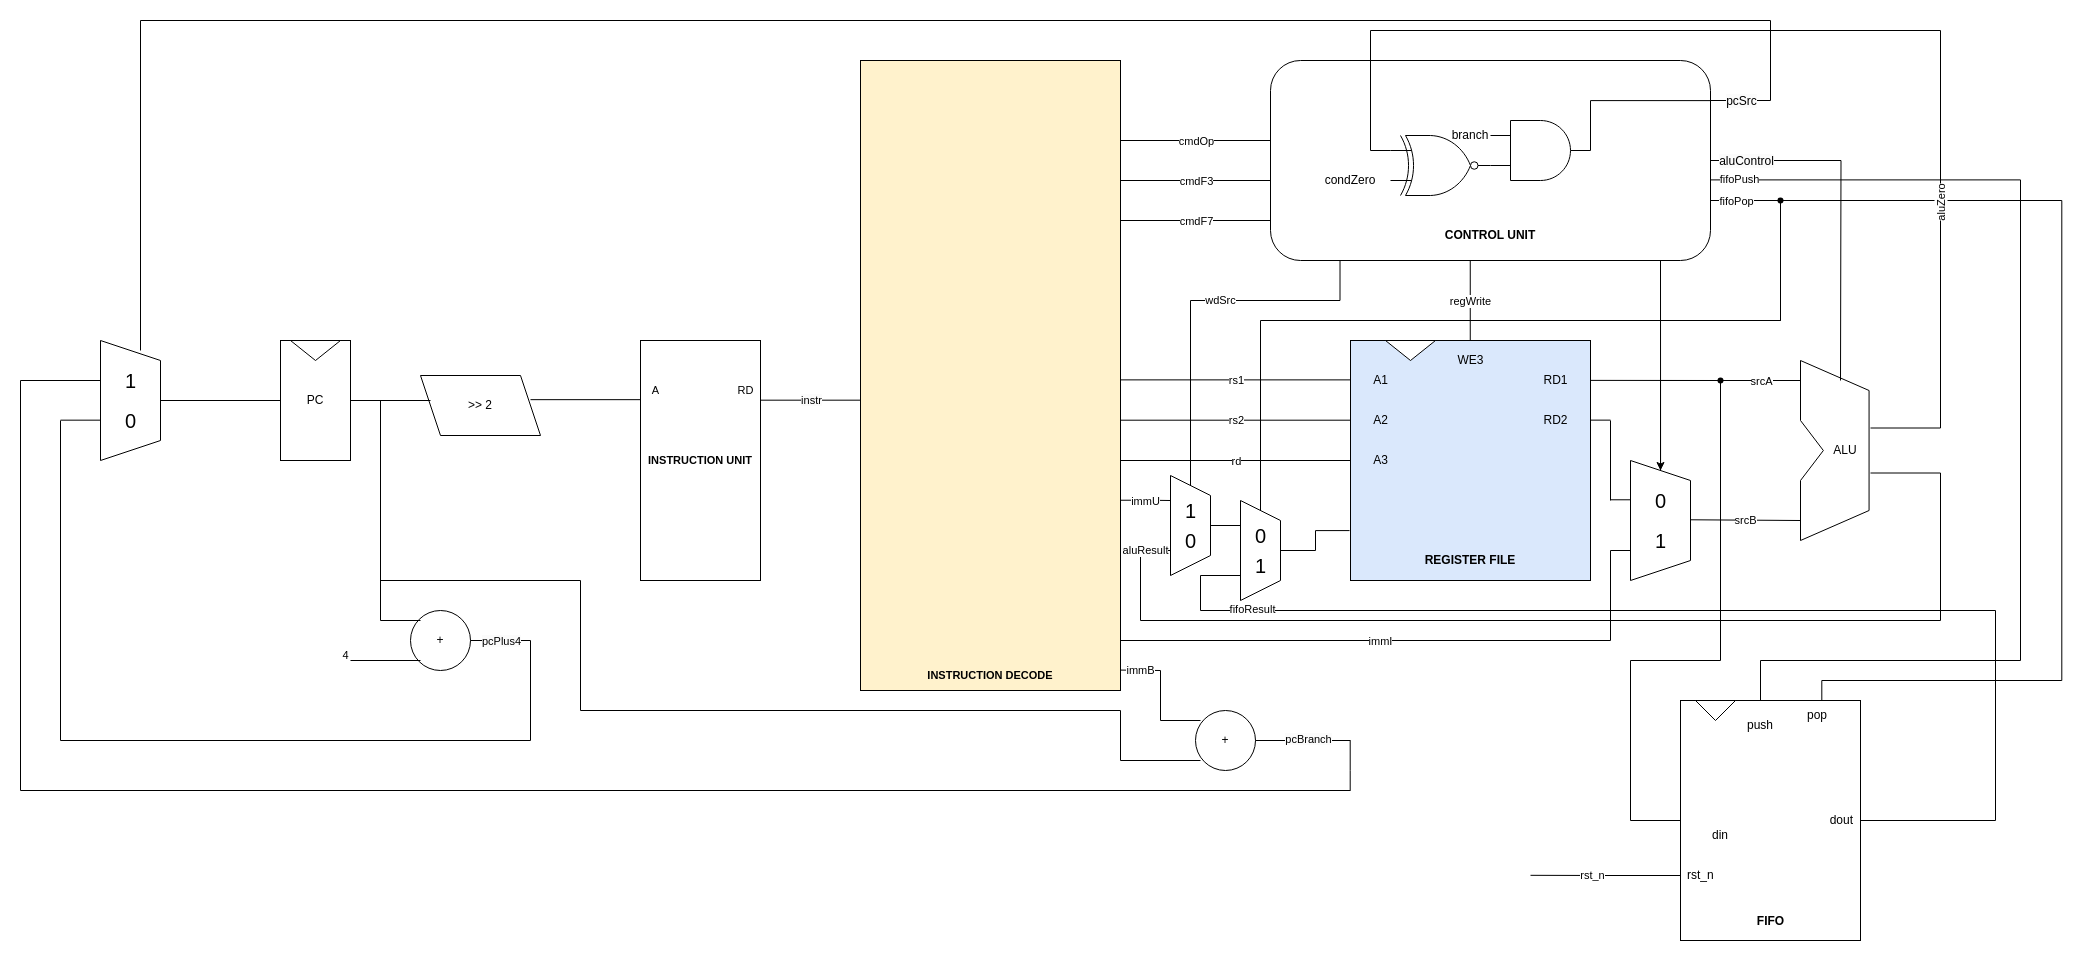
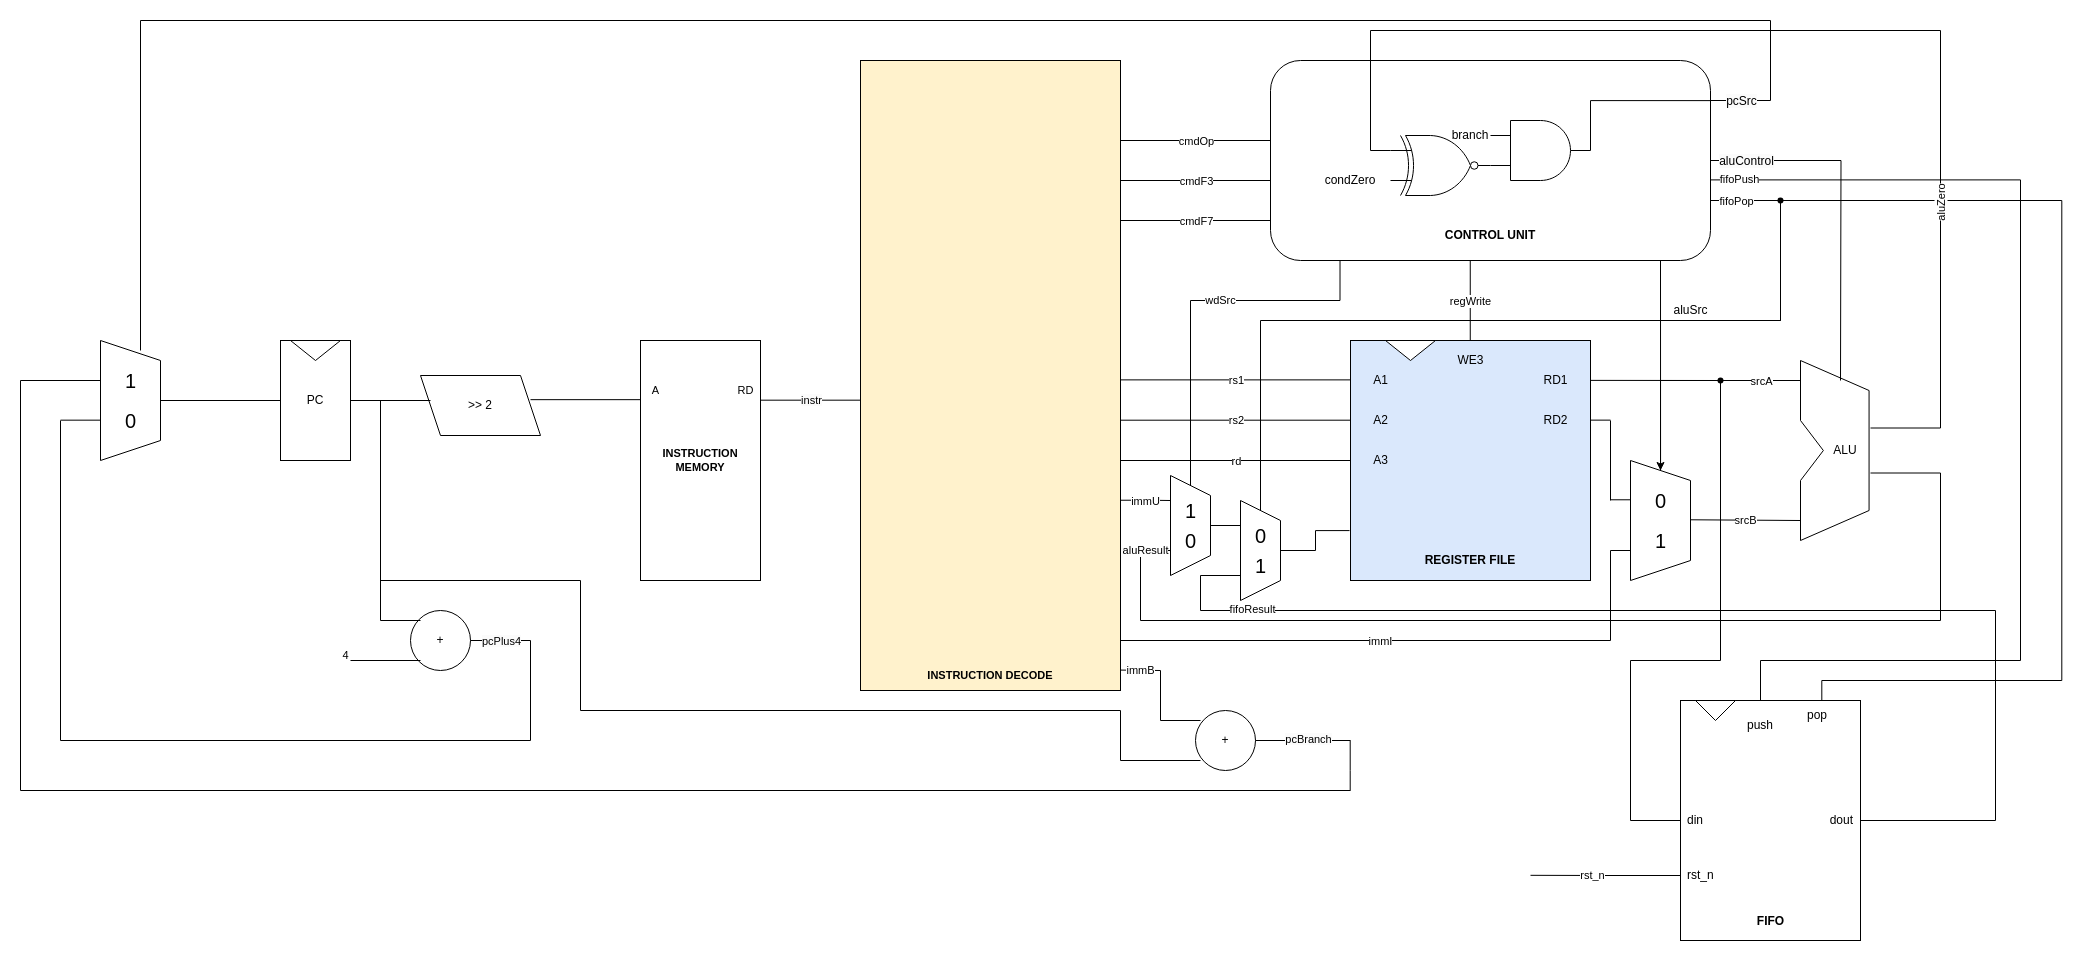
none -> (1691, 311)
(701, 461) -> (701, 461)
(1736, 836) -> (1711, 821)
